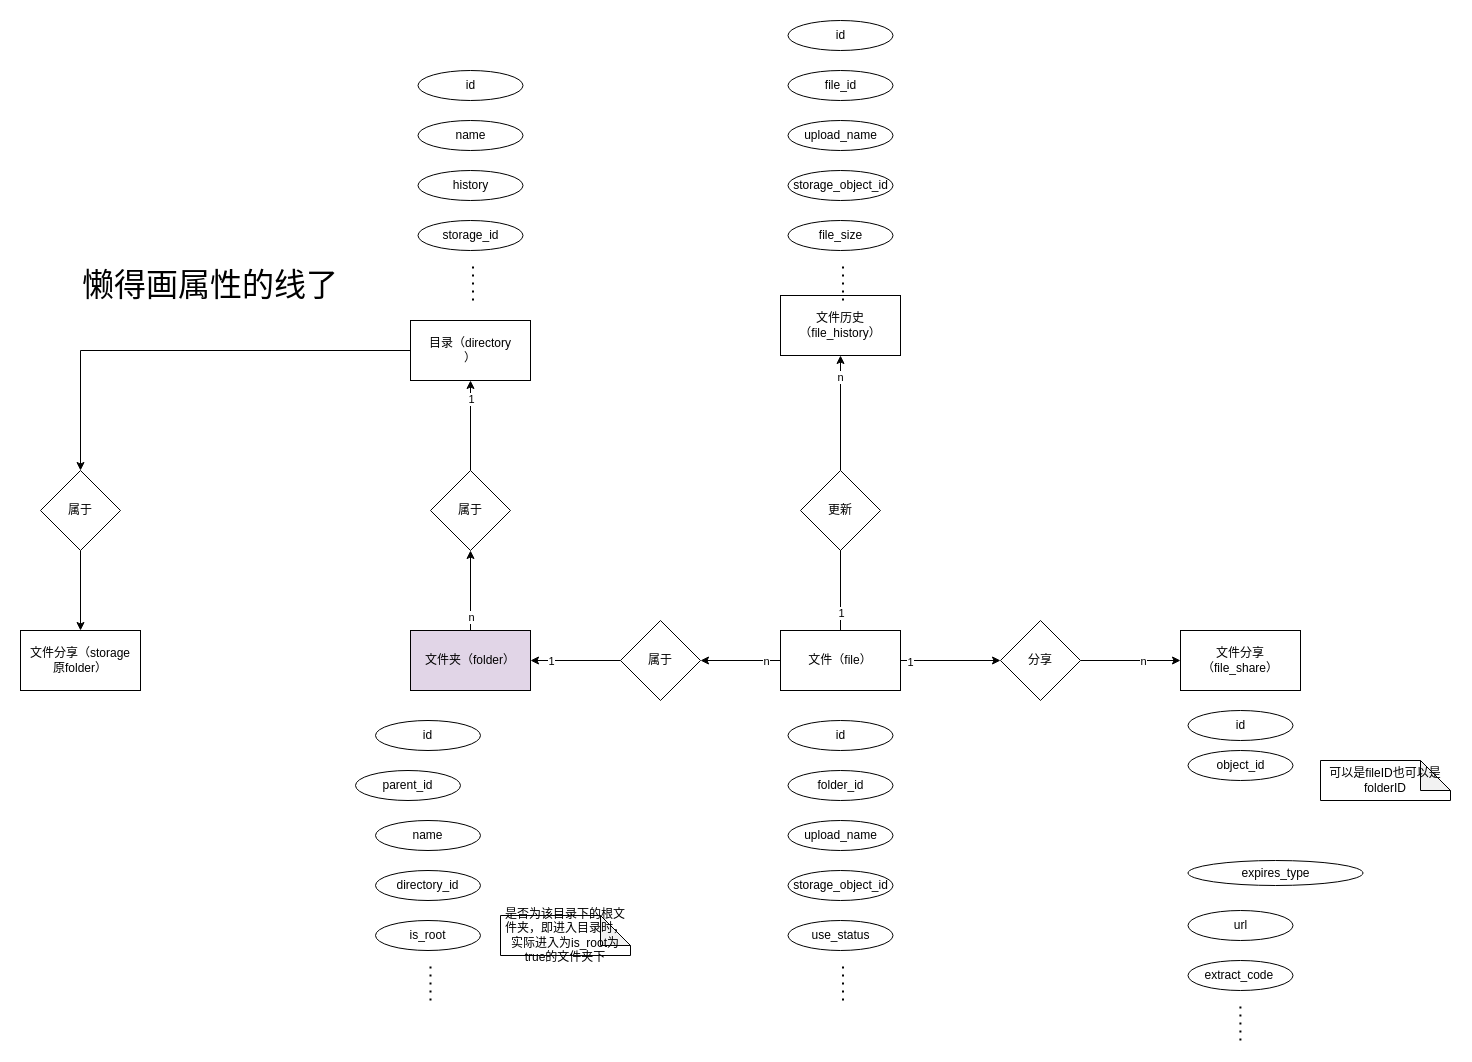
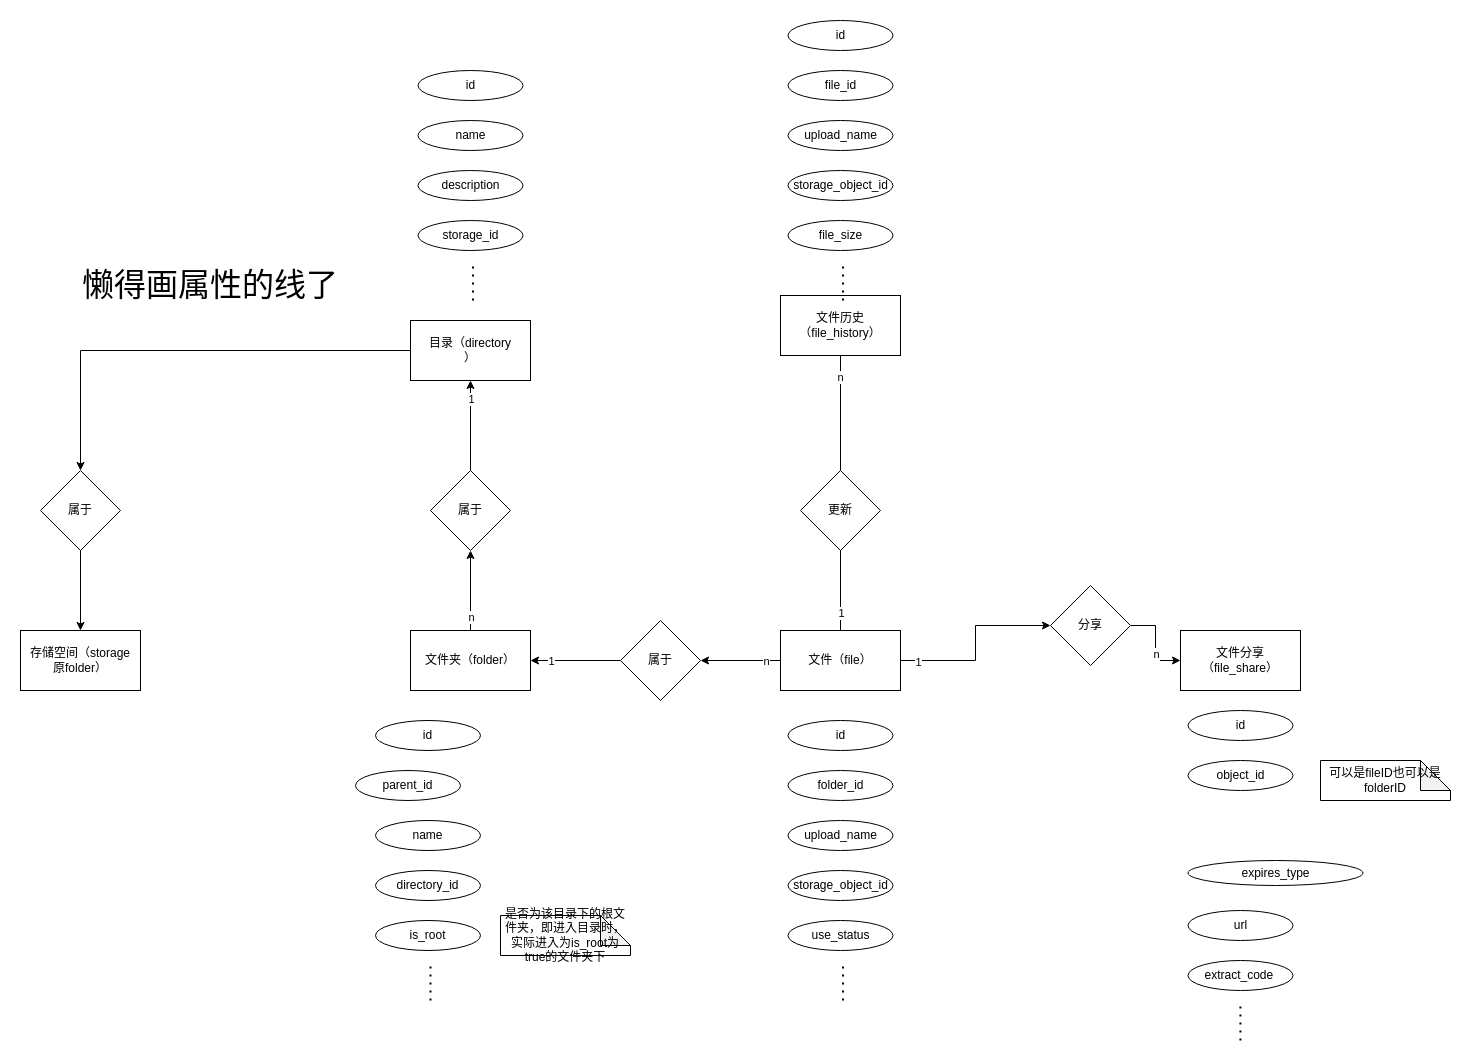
(471, 186) -> (471, 186)
(841, 363) -> (841, 361)
(81, 661) -> (81, 661)
(471, 661) -> (471, 661)
(1041, 661) -> (1091, 626)
(1241, 766) -> (1241, 776)
